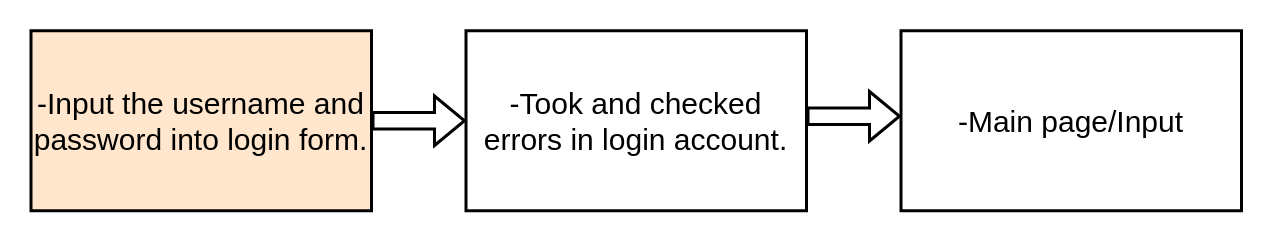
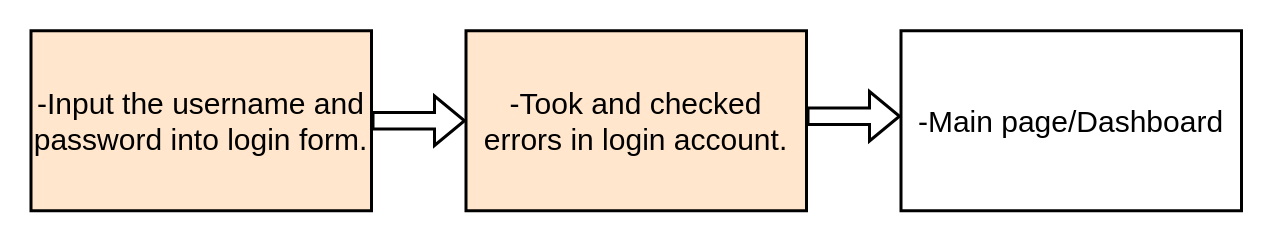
(636, 121) -> (636, 121)
(1071, 121) -> (1071, 121)
